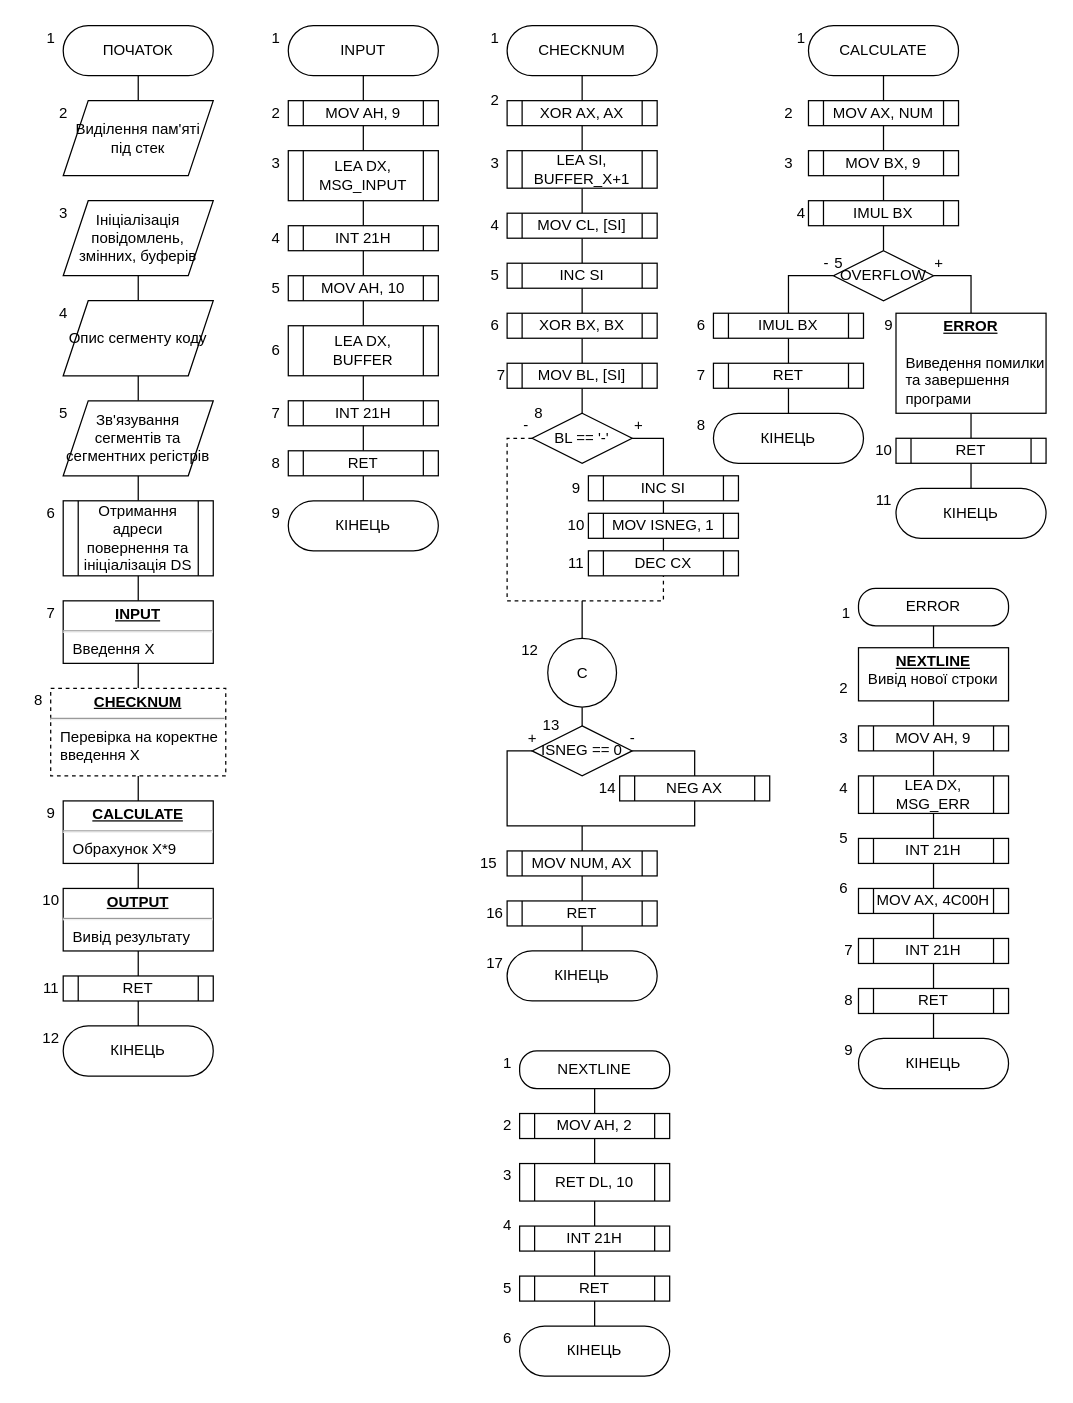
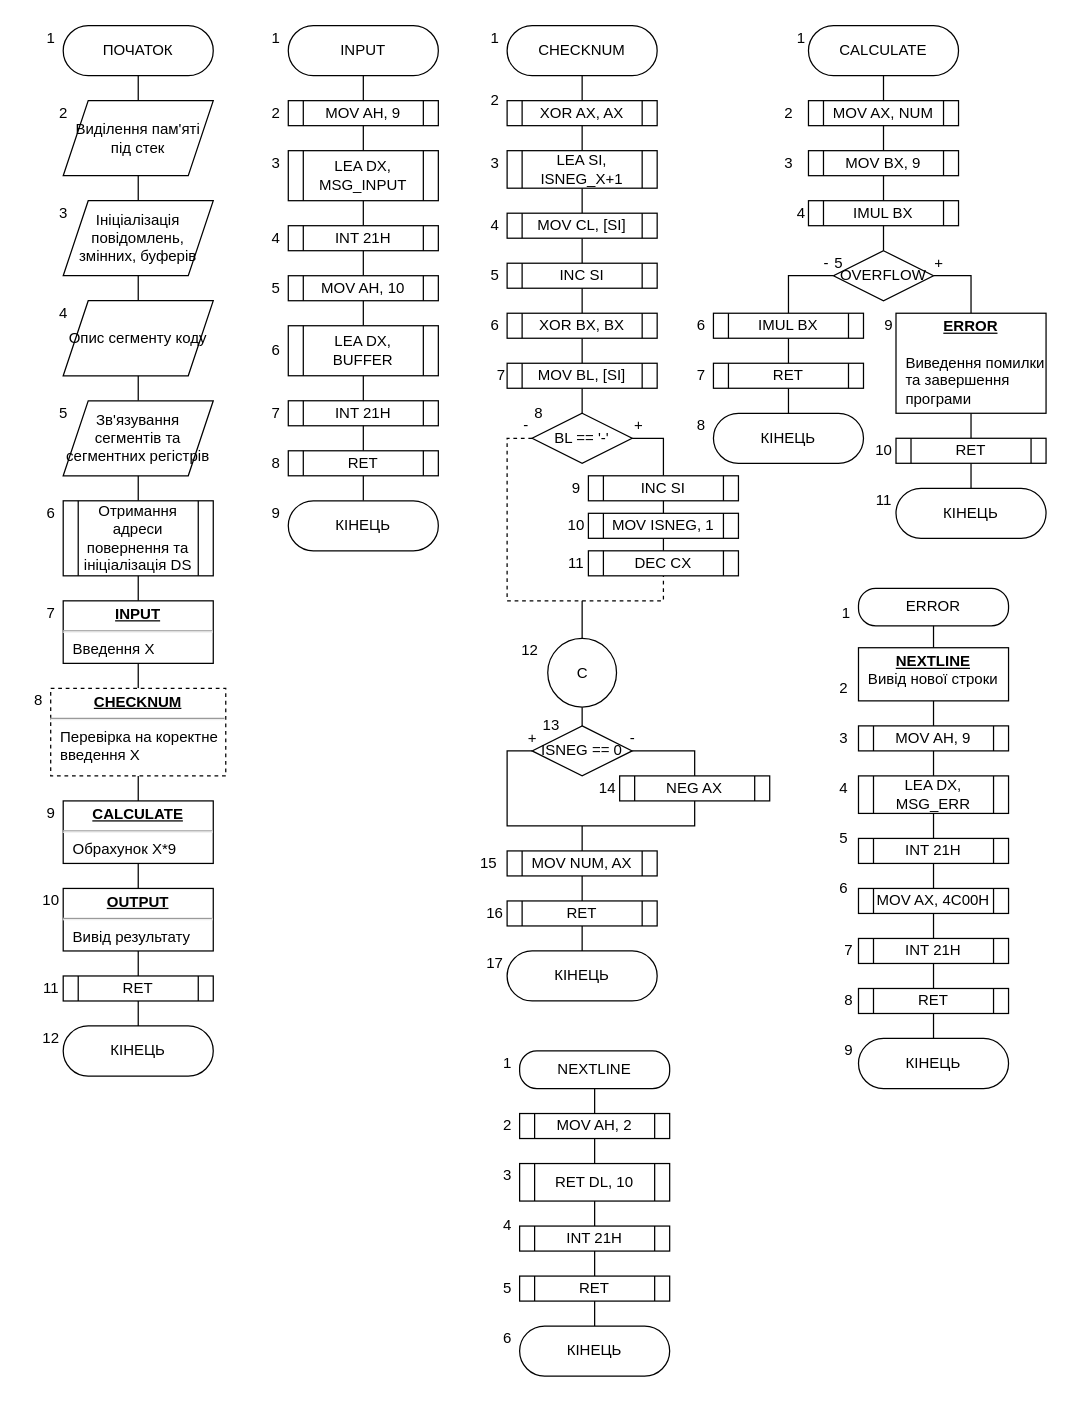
(582, 169) -> (582, 169)
none -> (138, 188)
